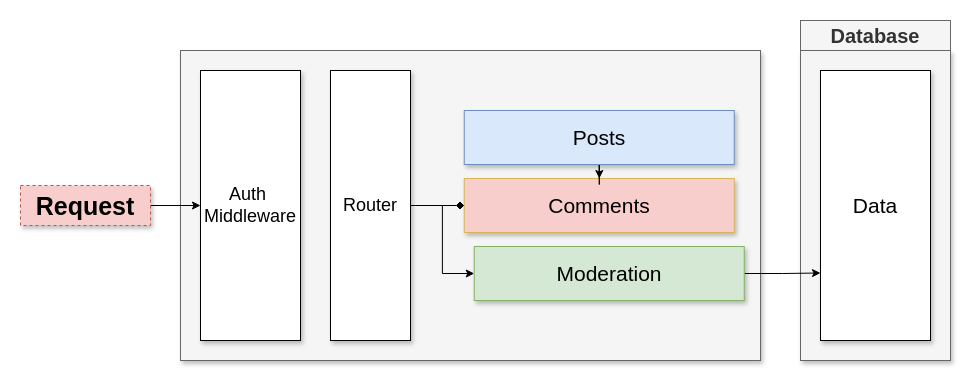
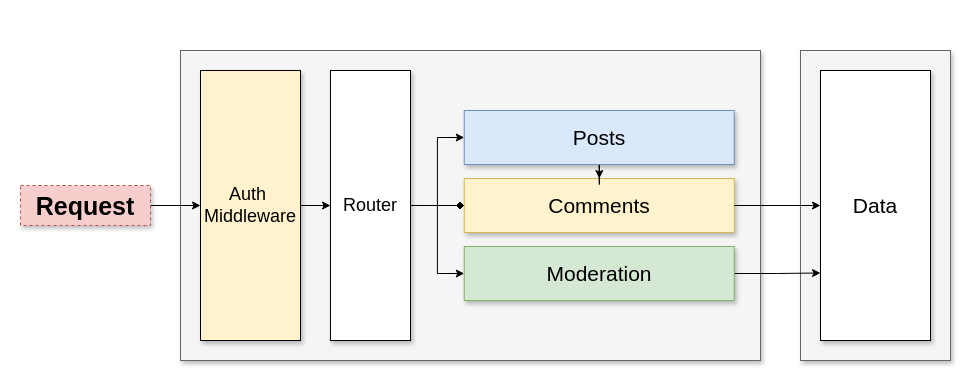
(876, 36) -> none
none -> (437, 161)
(251, 206) -> (251, 206)
none -> (320, 206)
(599, 206) -> (599, 206)
none -> (774, 206)
(609, 274) -> (599, 274)
